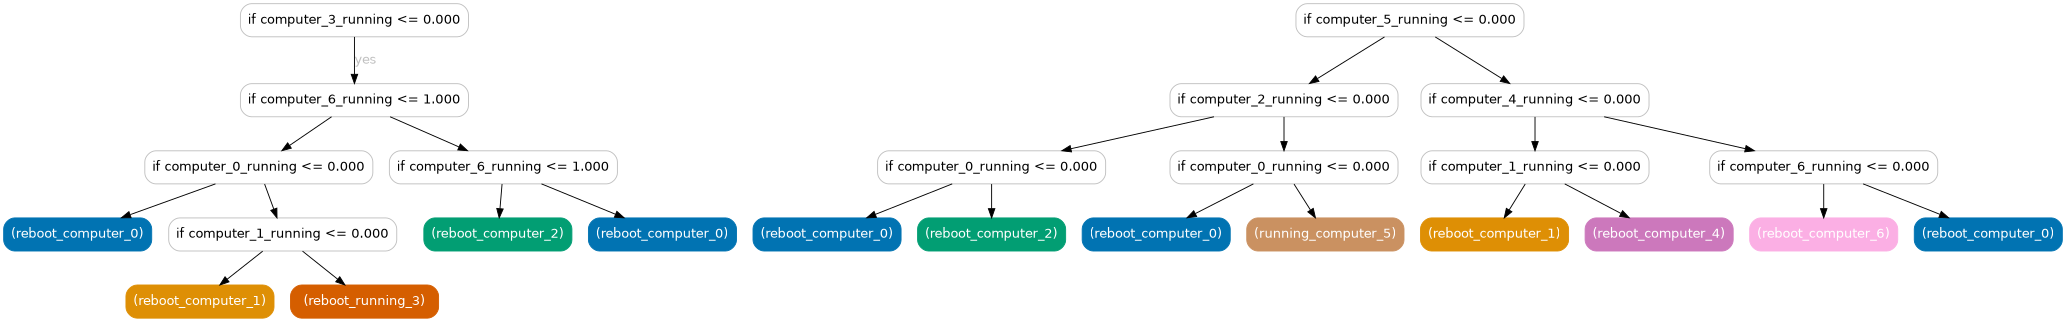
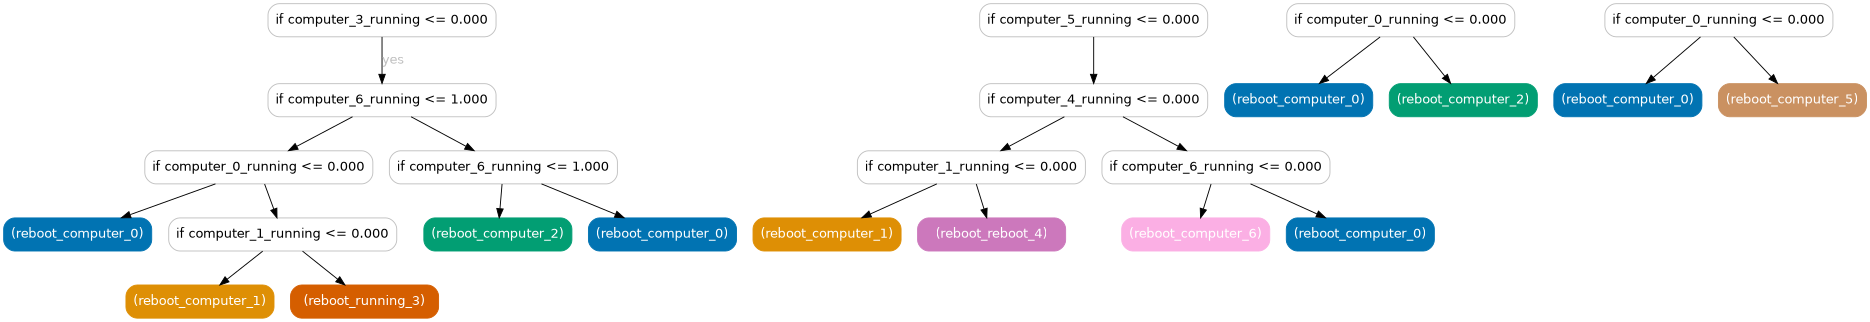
(1284, 100) -> none
(1325, 234) -> (1792, 100)
(1659, 234) -> (992, 234)
